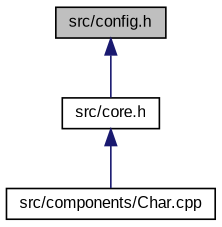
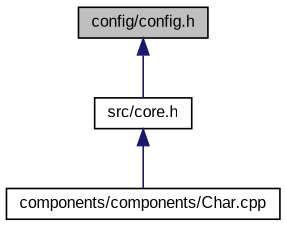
(111, 23) -> (143, 23)
(111, 204) -> (143, 204)
